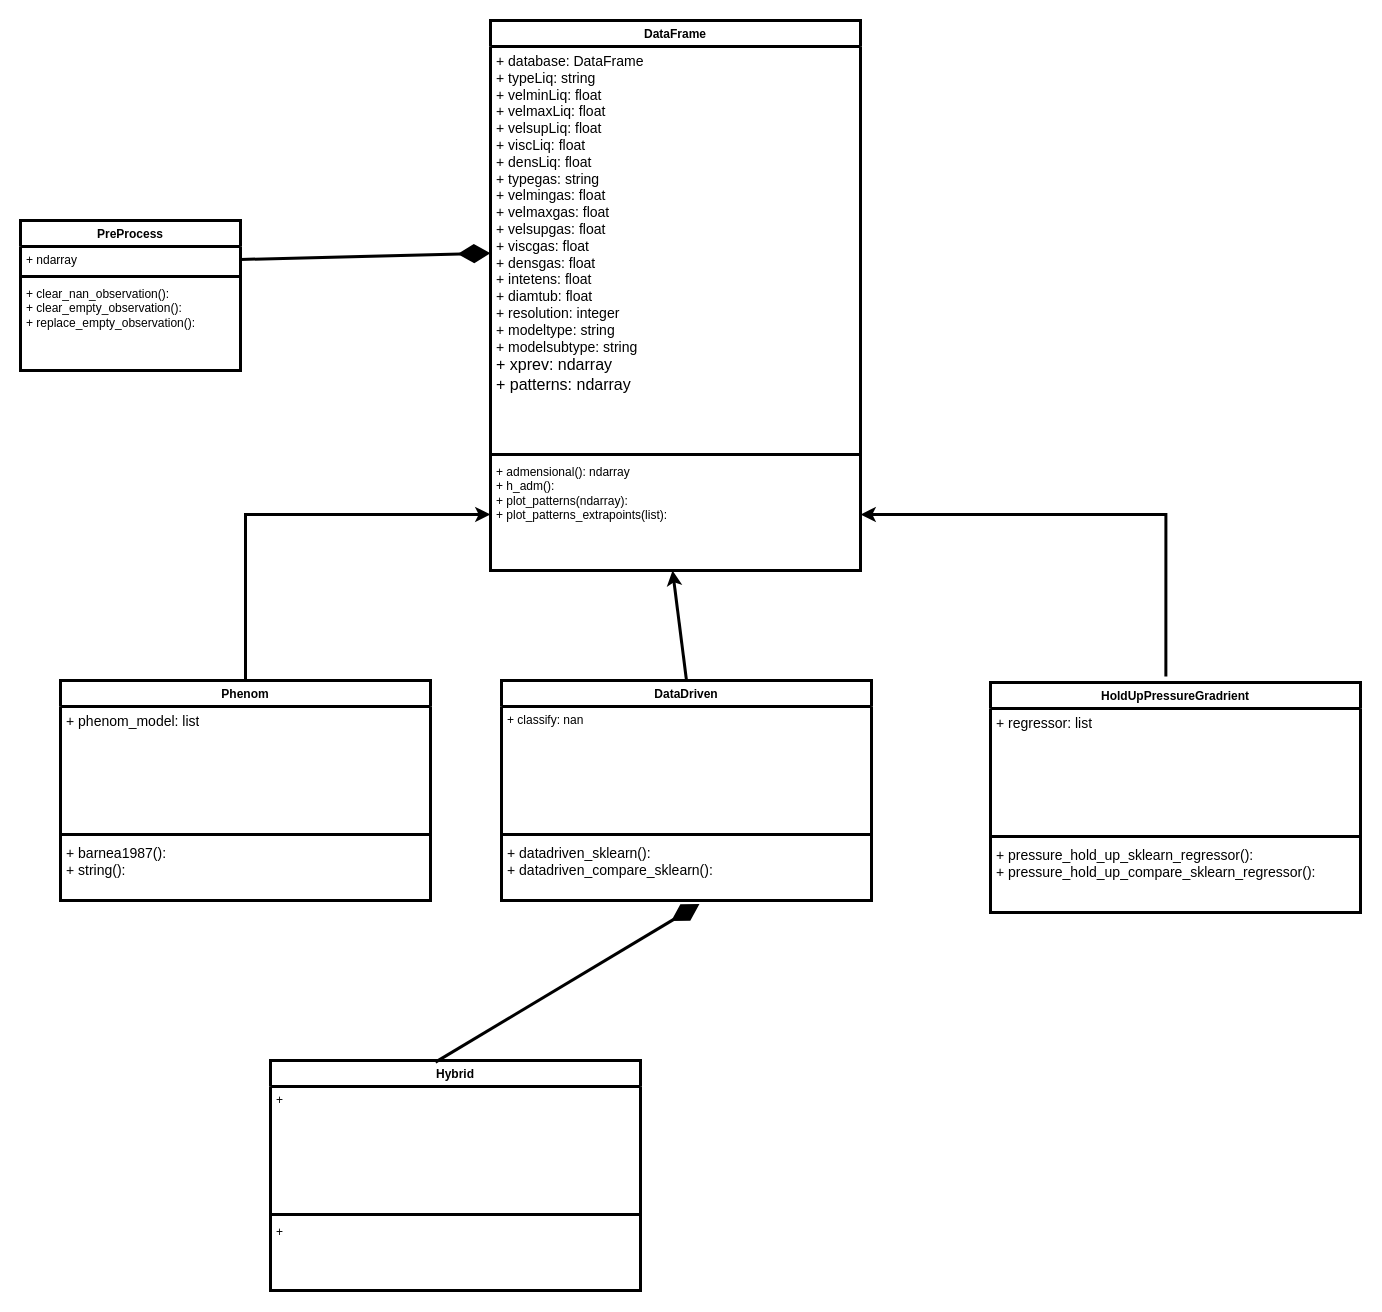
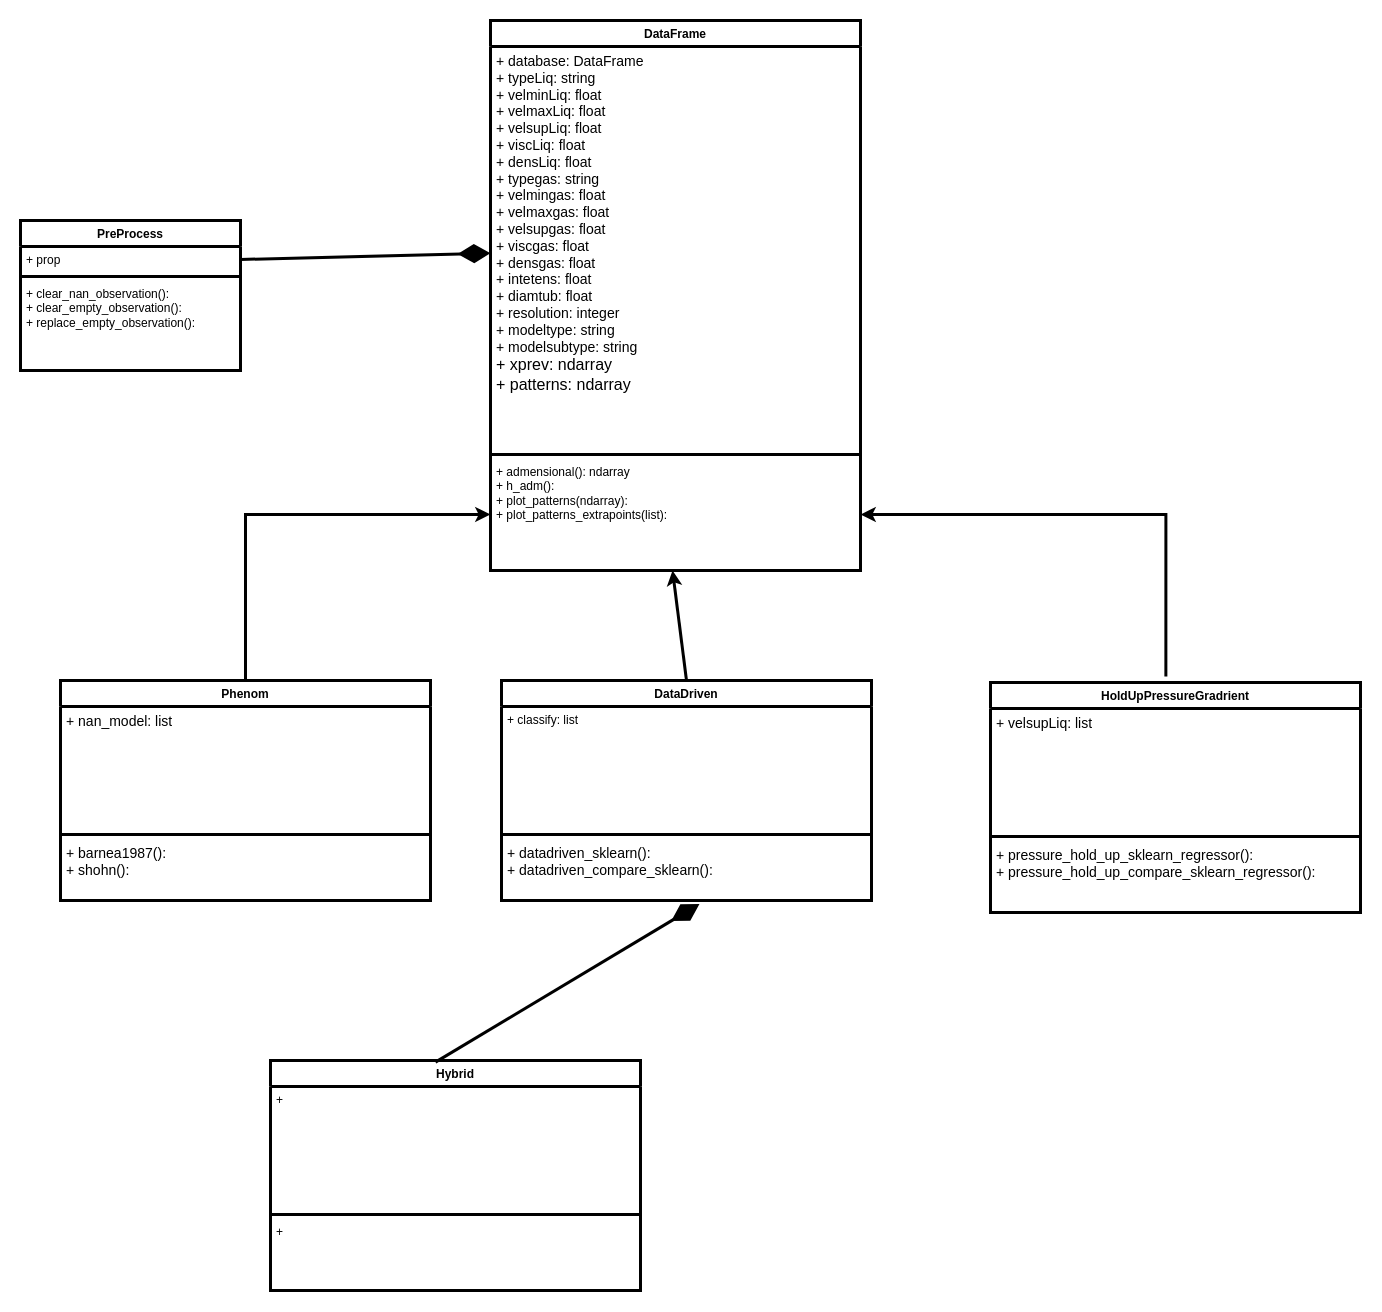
(55, 261) -> (45, 261)
(124, 721) -> (114, 721)
(550, 721) -> (550, 721)
(1046, 723) -> (1043, 723)
(114, 860) -> (114, 860)
